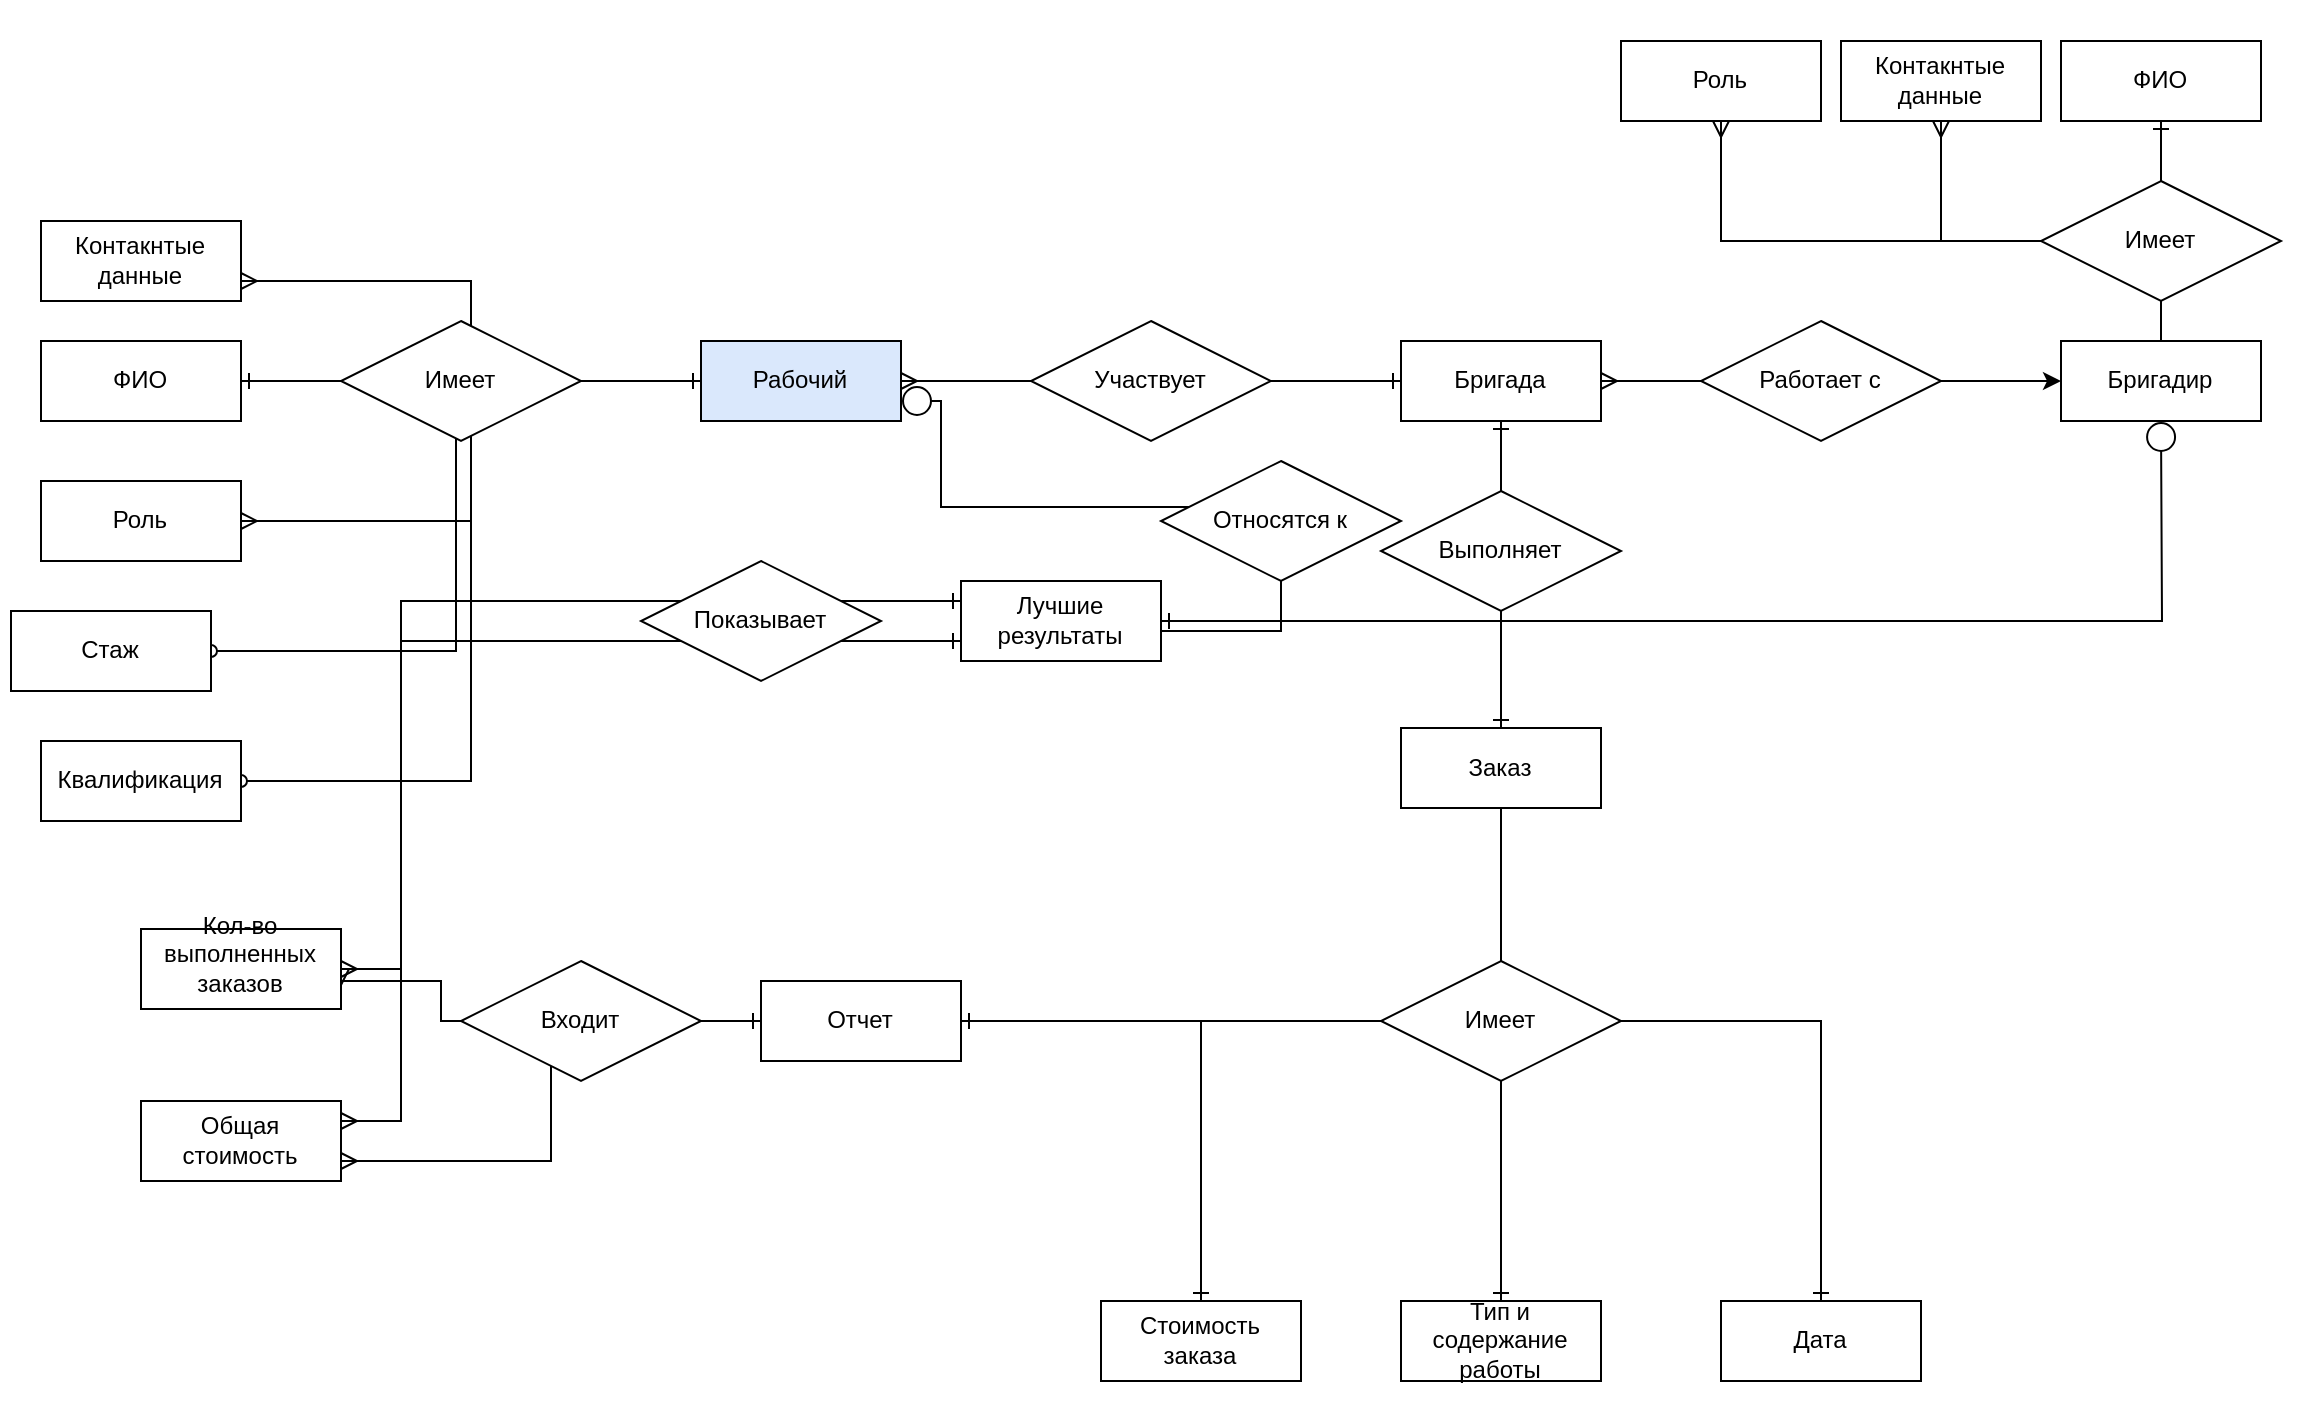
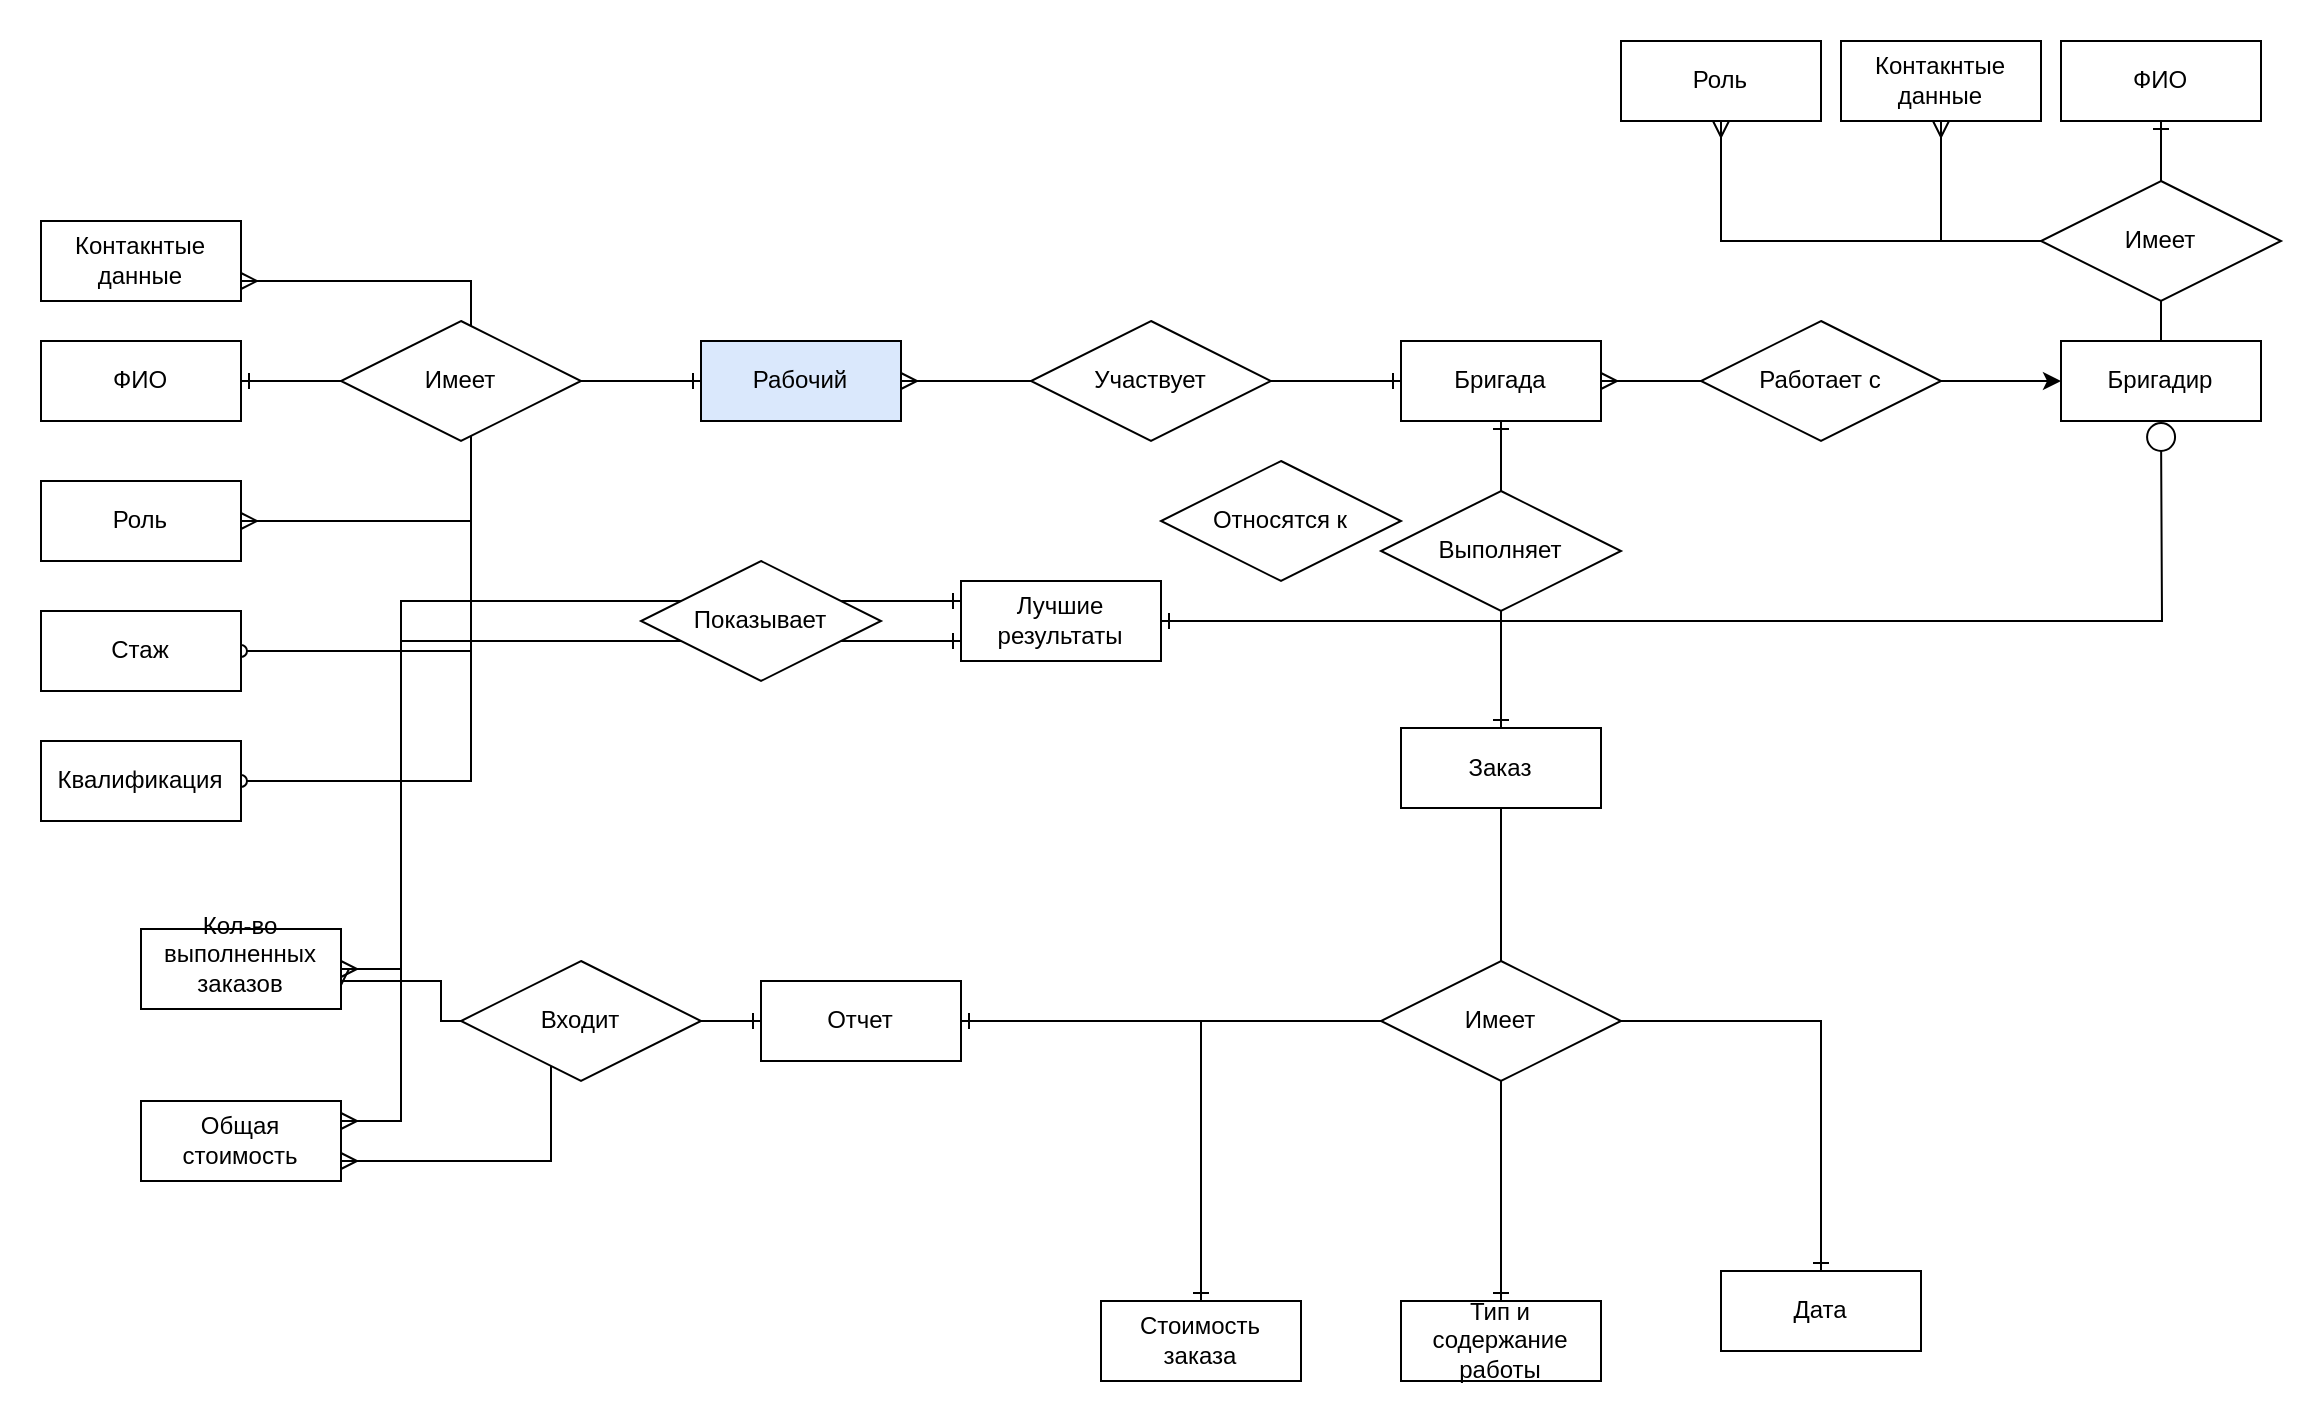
(1007, 507) -> none
(111, 651) -> (141, 651)
(1821, 1341) -> (1821, 1311)
